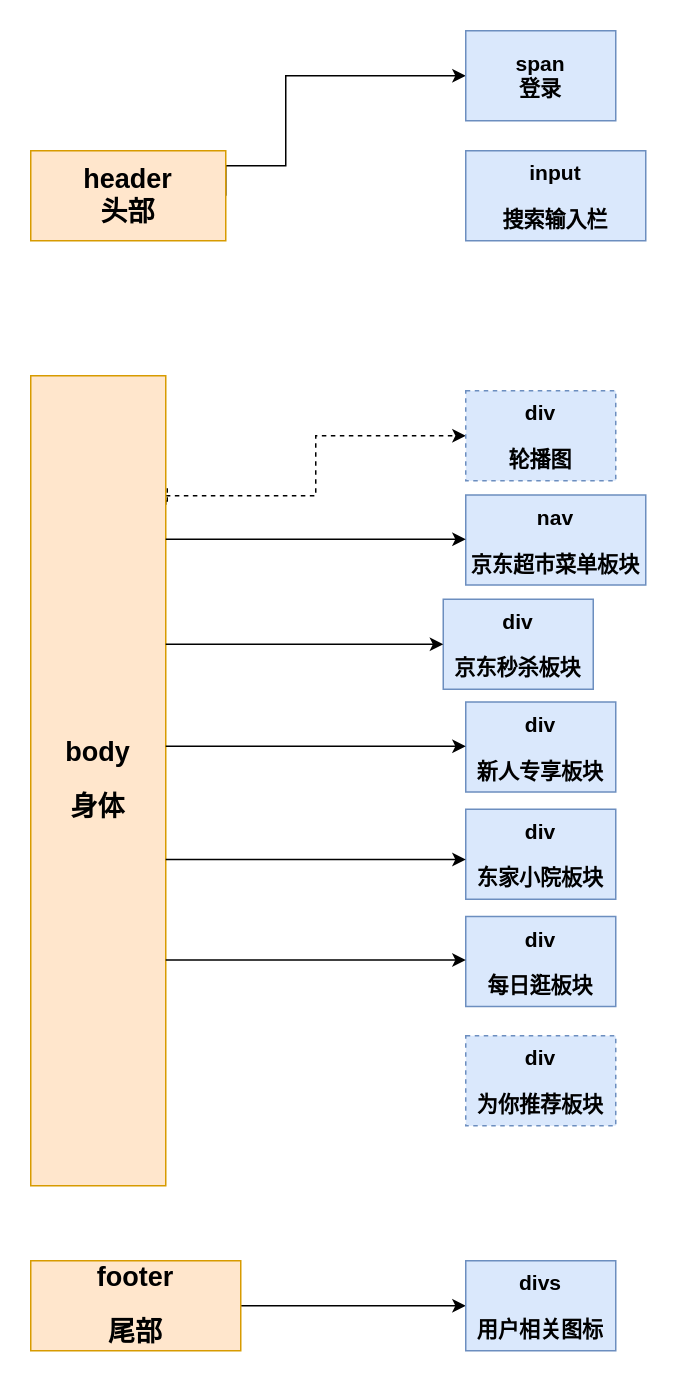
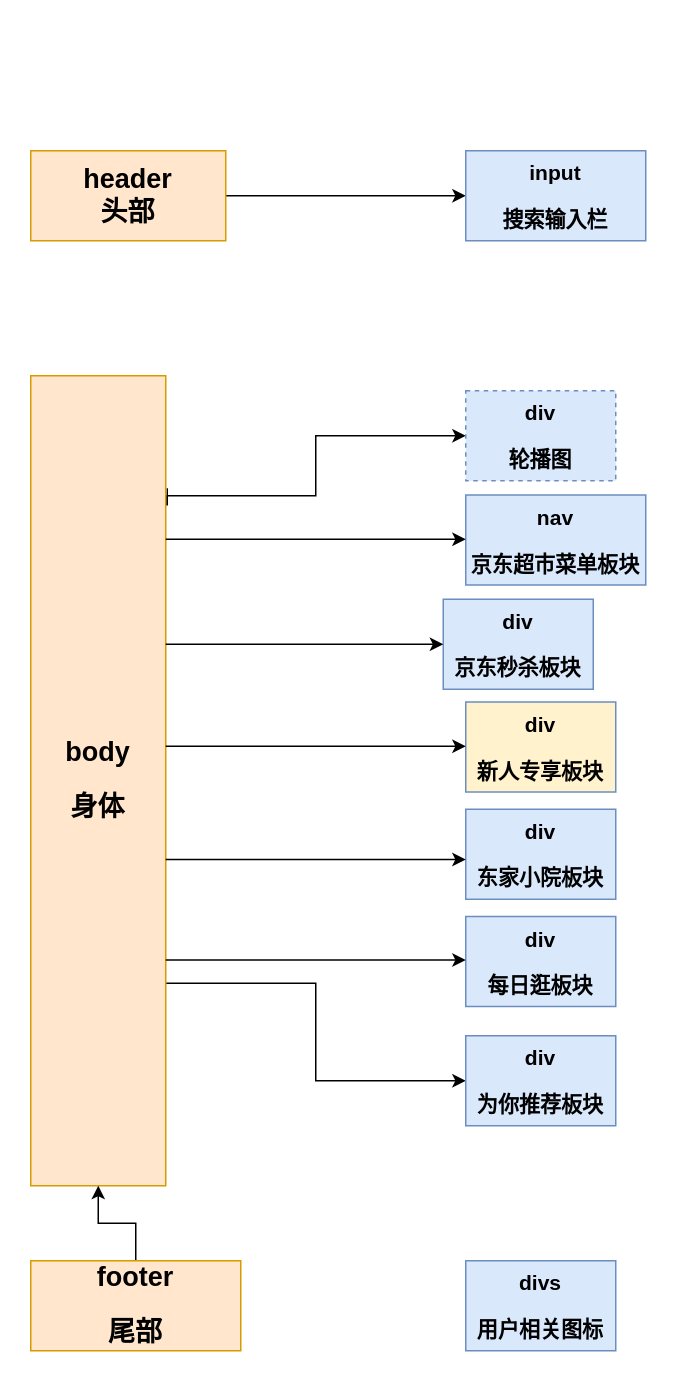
(295, 76) -> none
(541, 76) -> none
none -> (341, 196)
(316, 483) -> (316, 483)
(541, 747) -> (541, 747)
none -> (316, 1026)
(541, 1081) -> (541, 1081)
(348, 1306) -> (123, 1223)
